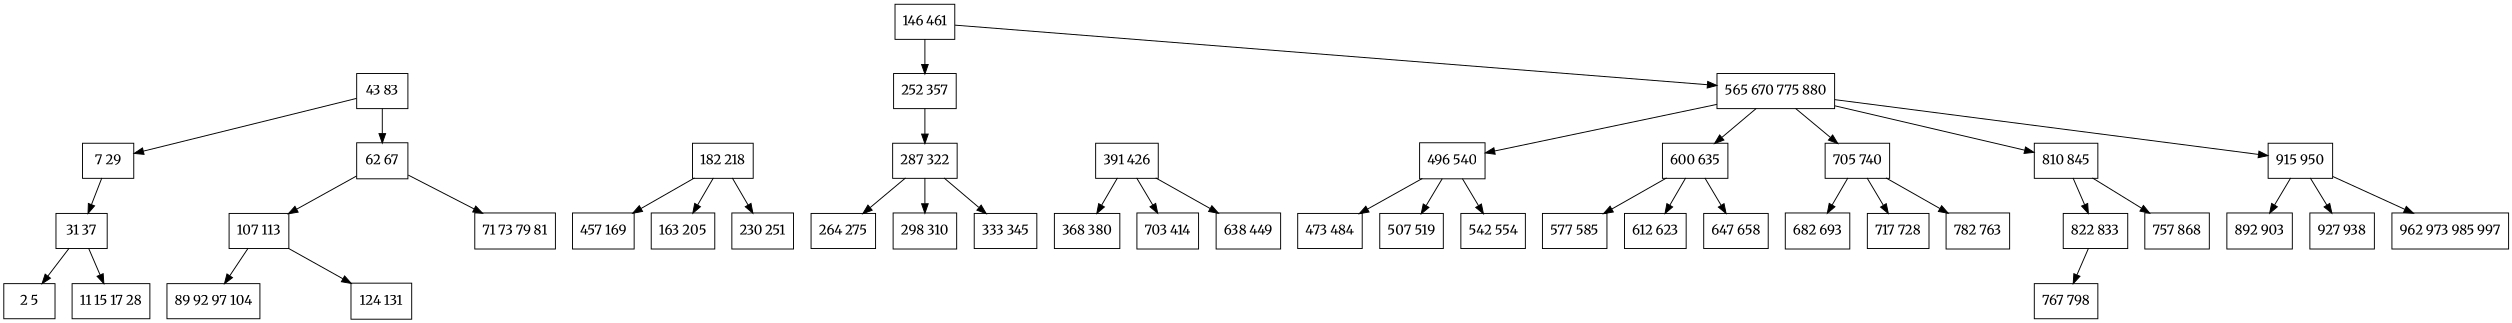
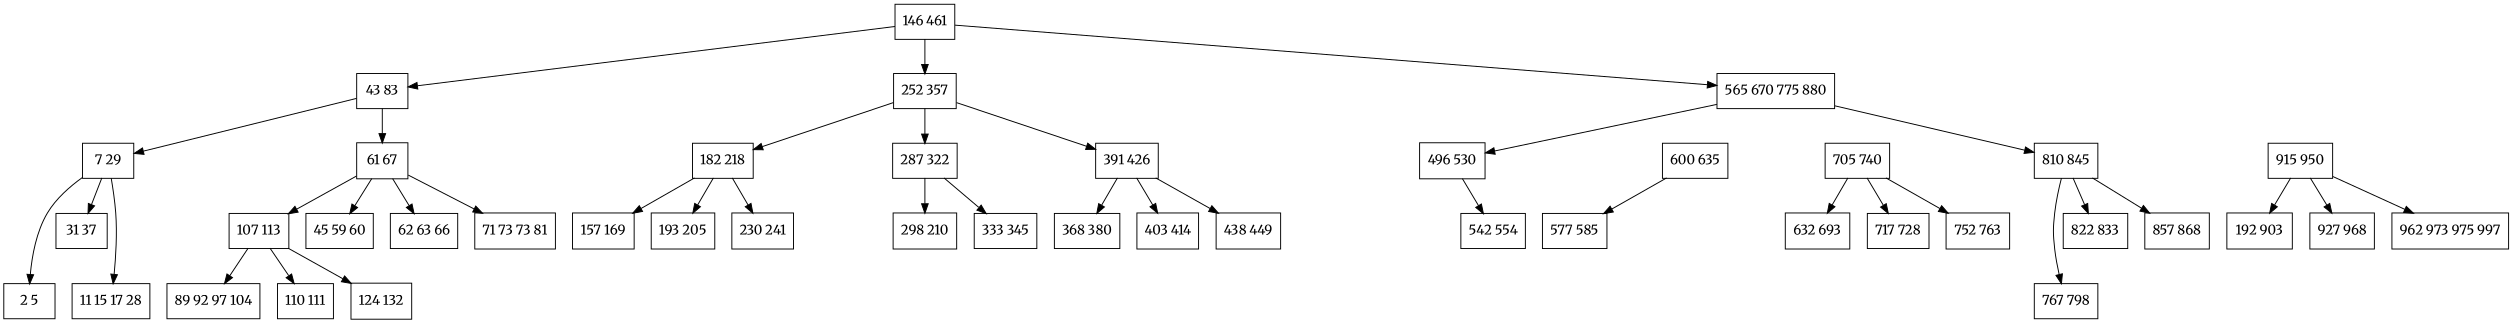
none -> (656, 56)
(1739, 123) -> none
(1813, 123) -> none
none -> (1022, 124)
none -> (828, 125)
(2046, 127) -> none
(382, 161) -> (382, 161)
(1452, 161) -> (1452, 161)
none -> (340, 231)
none -> (424, 231)
(515, 231) -> (515, 231)
(603, 231) -> (603, 231)
(683, 231) -> (683, 231)
(763, 231) -> (763, 231)
(843, 231) -> none
(925, 231) -> (925, 231)
(1168, 231) -> (1168, 231)
(1248, 231) -> (1248, 231)
(1330, 231) -> none
(1412, 231) -> none
(1655, 231) -> none
(1736, 231) -> none
(1818, 231) -> (1818, 231)
(1978, 231) -> (1978, 231)
(2177, 231) -> (2177, 231)
(2260, 231) -> (2260, 231)
(2342, 231) -> (2342, 231)
(2450, 231) -> (2450, 231)
(94, 261) -> (116, 226)
(2083, 261) -> (2054, 226)
(59, 262) -> (44, 219)
none -> (305, 301)
(381, 301) -> (381, 301)
